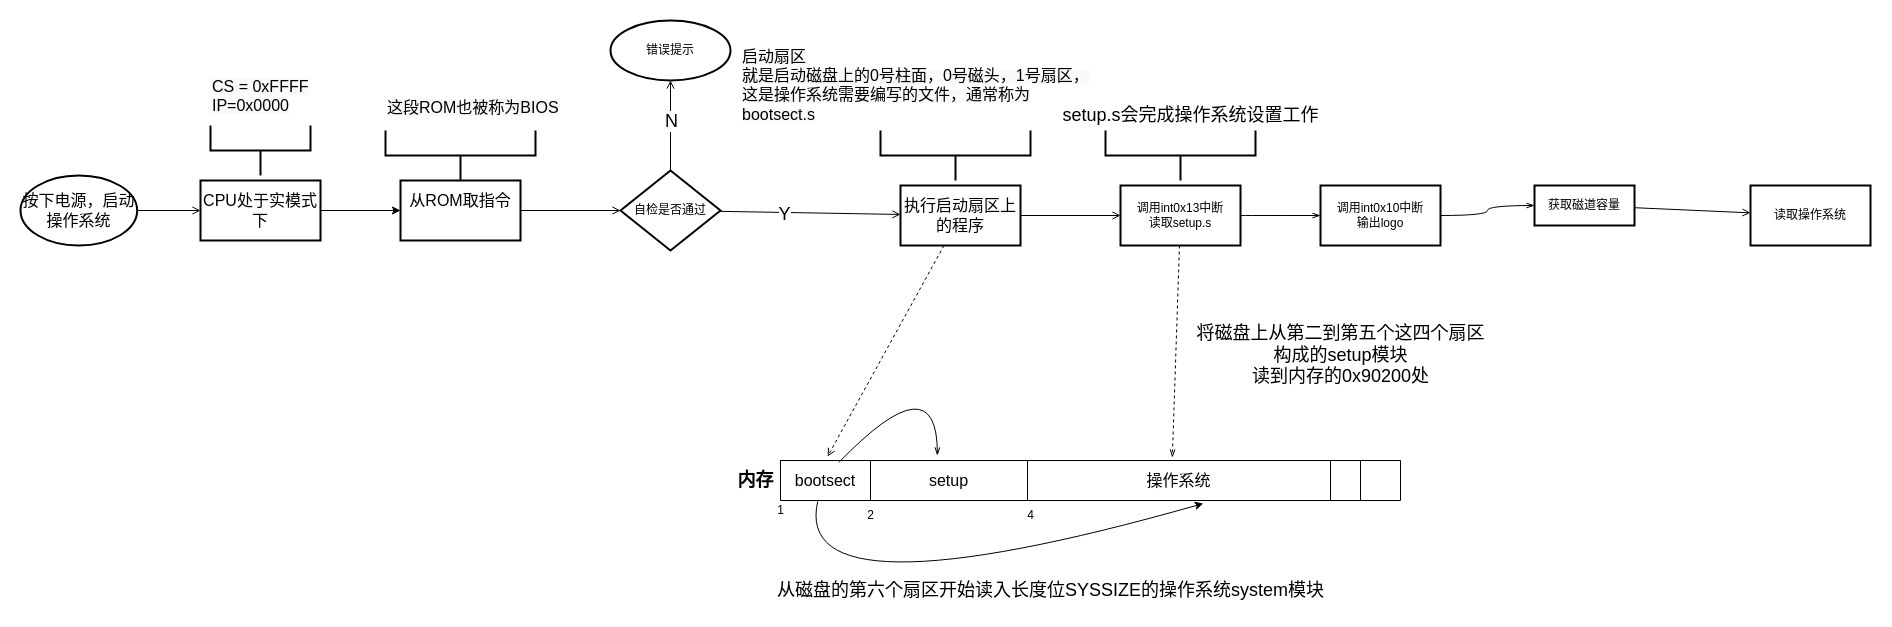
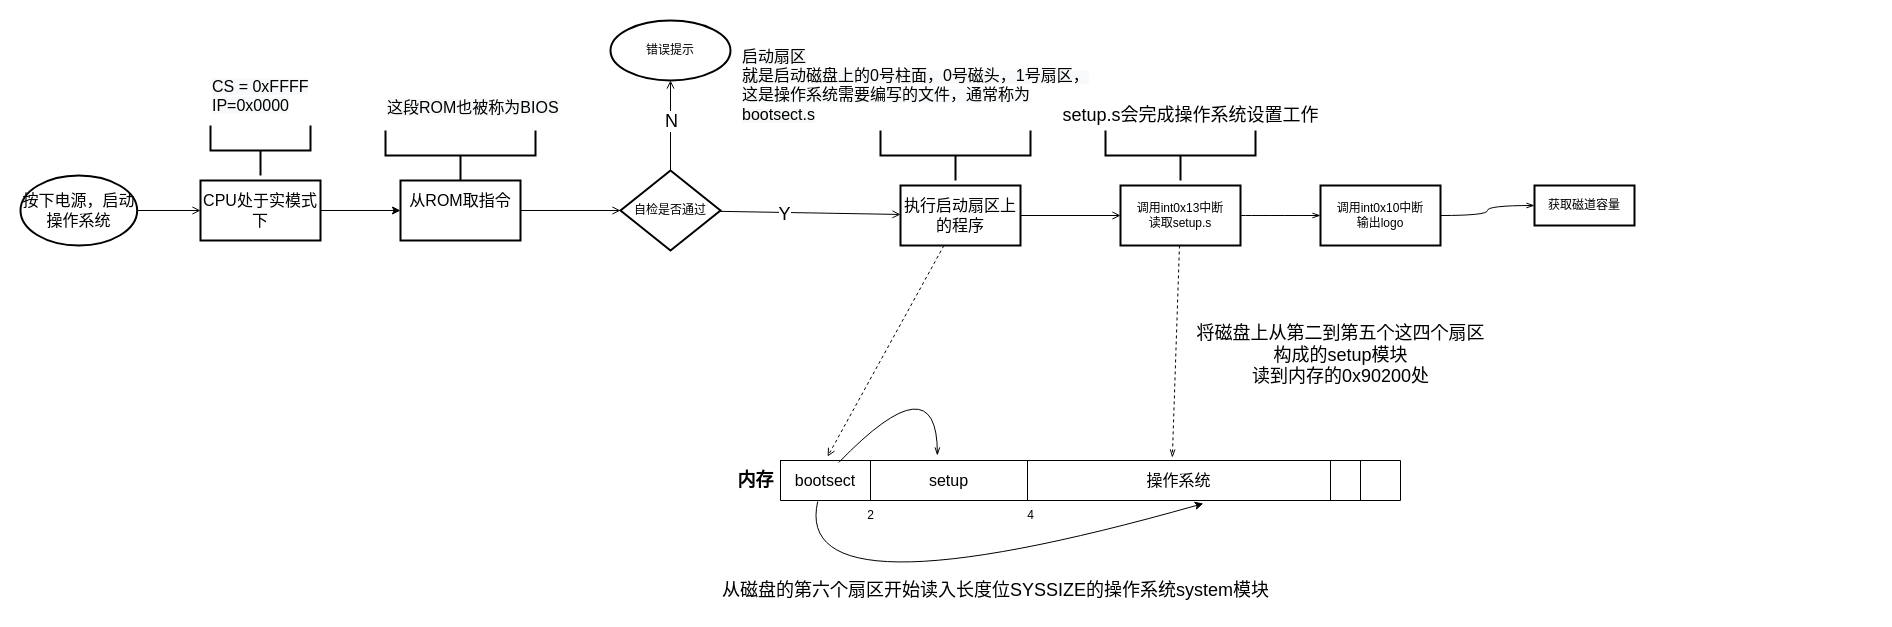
(1691, 210) -> none
(1811, 216) -> none
(781, 511) -> none
(1051, 591) -> (996, 591)
